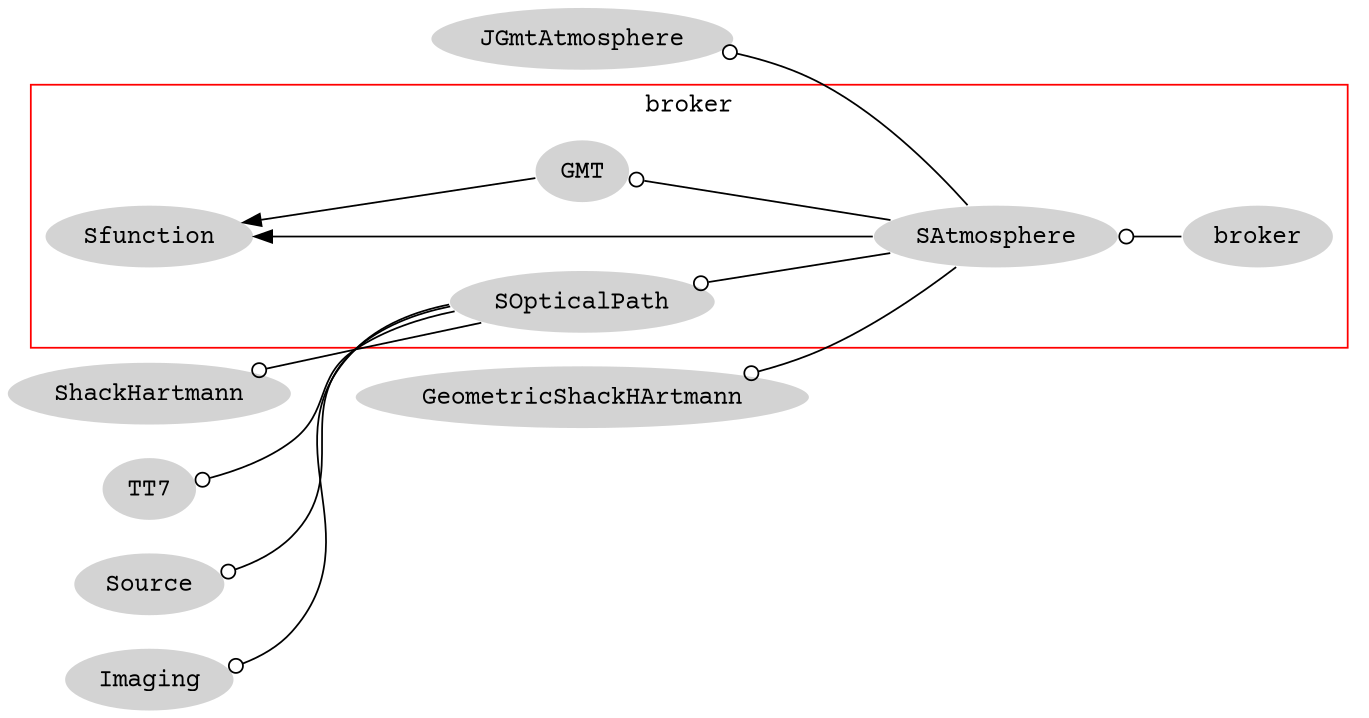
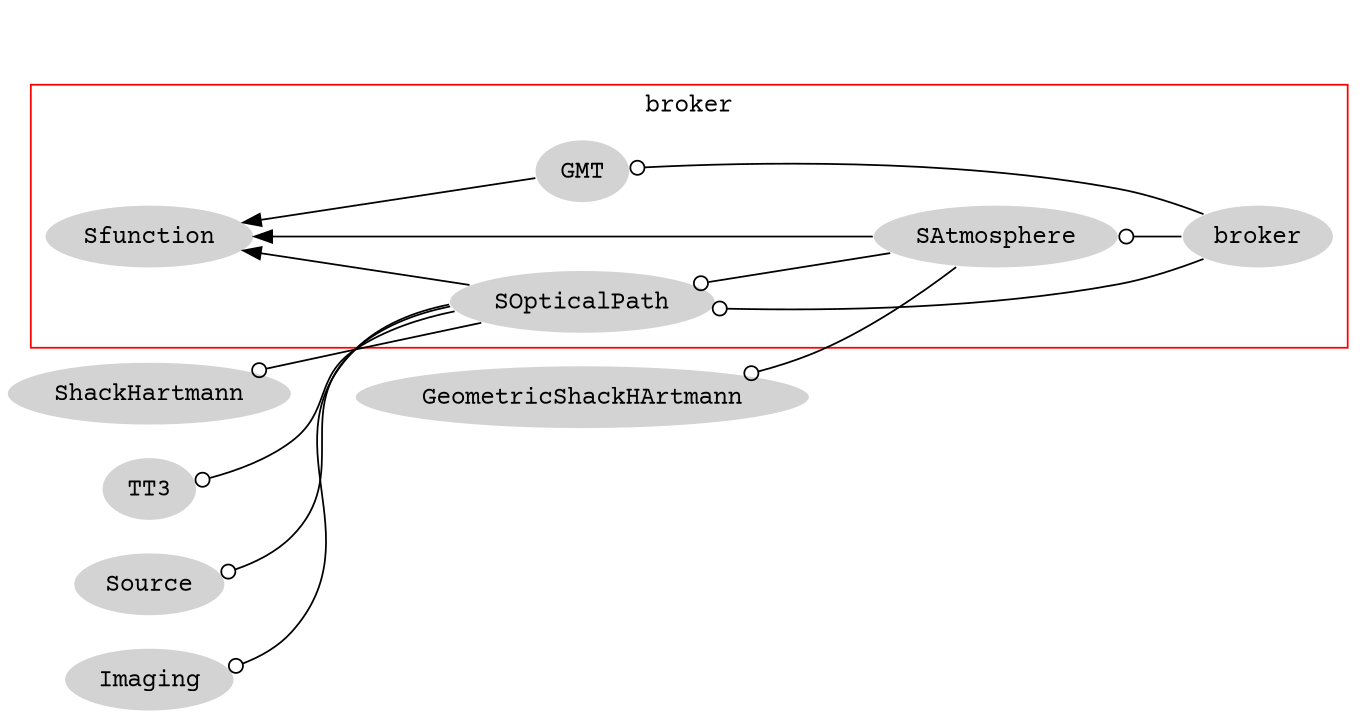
(582, 39) -> none
(767, 200) -> (927, 167)
none -> (365, 269)
none -> (968, 303)
(149, 489) -> (149, 489)
